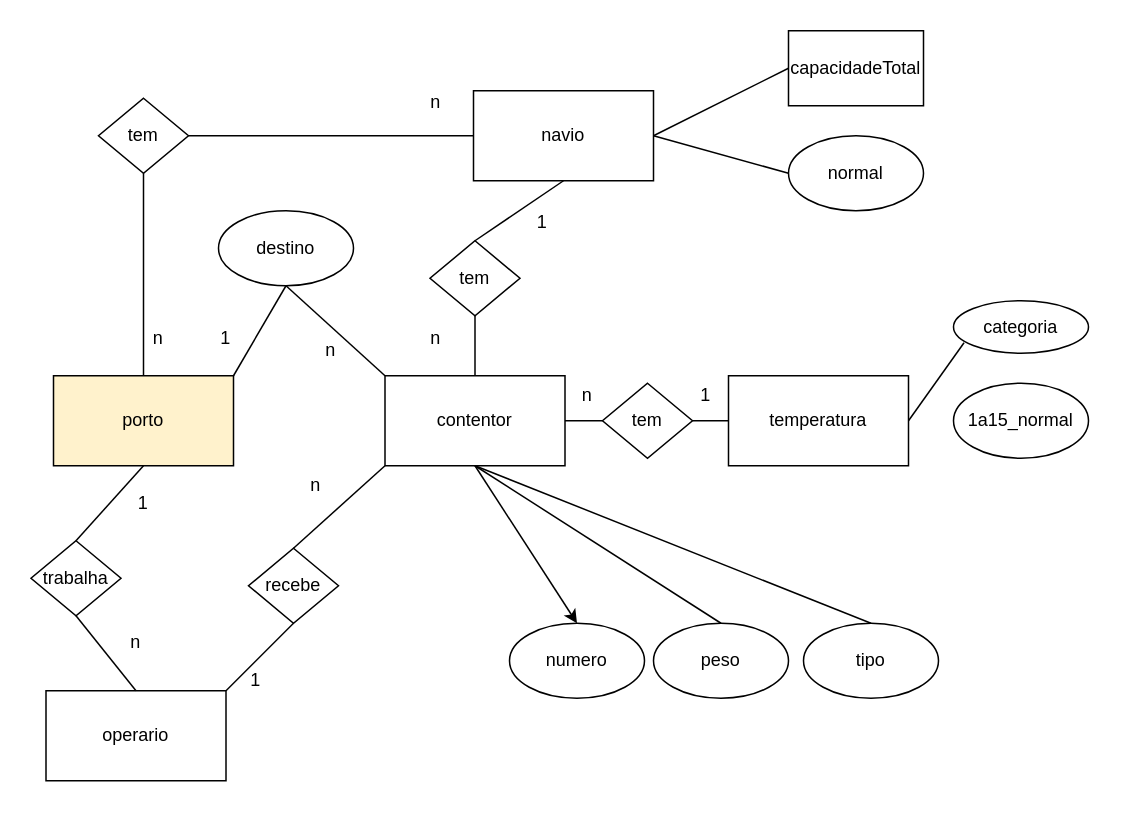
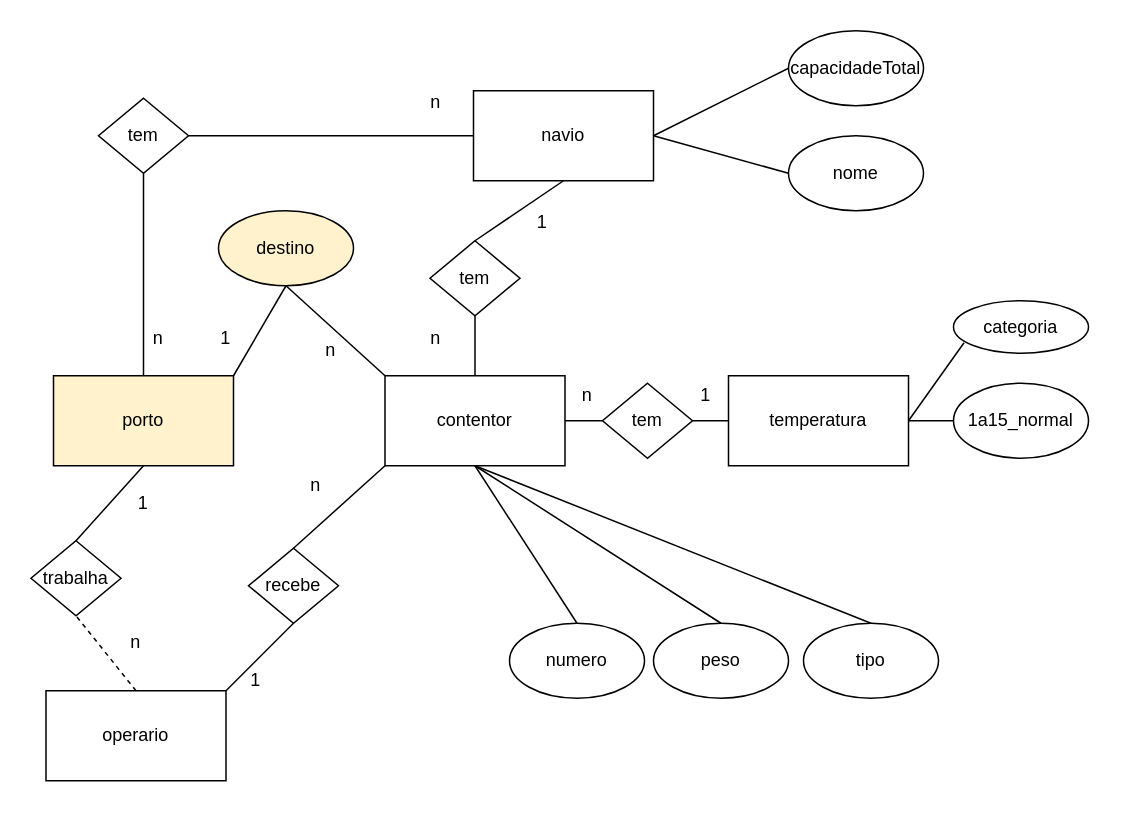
(856, 68) -> (856, 68)
(856, 173) -> (856, 173)
(286, 248) -> (286, 248)
none -> (930, 421)
(570, 614) -> (573, 617)
(105, 652) -> (105, 652)
